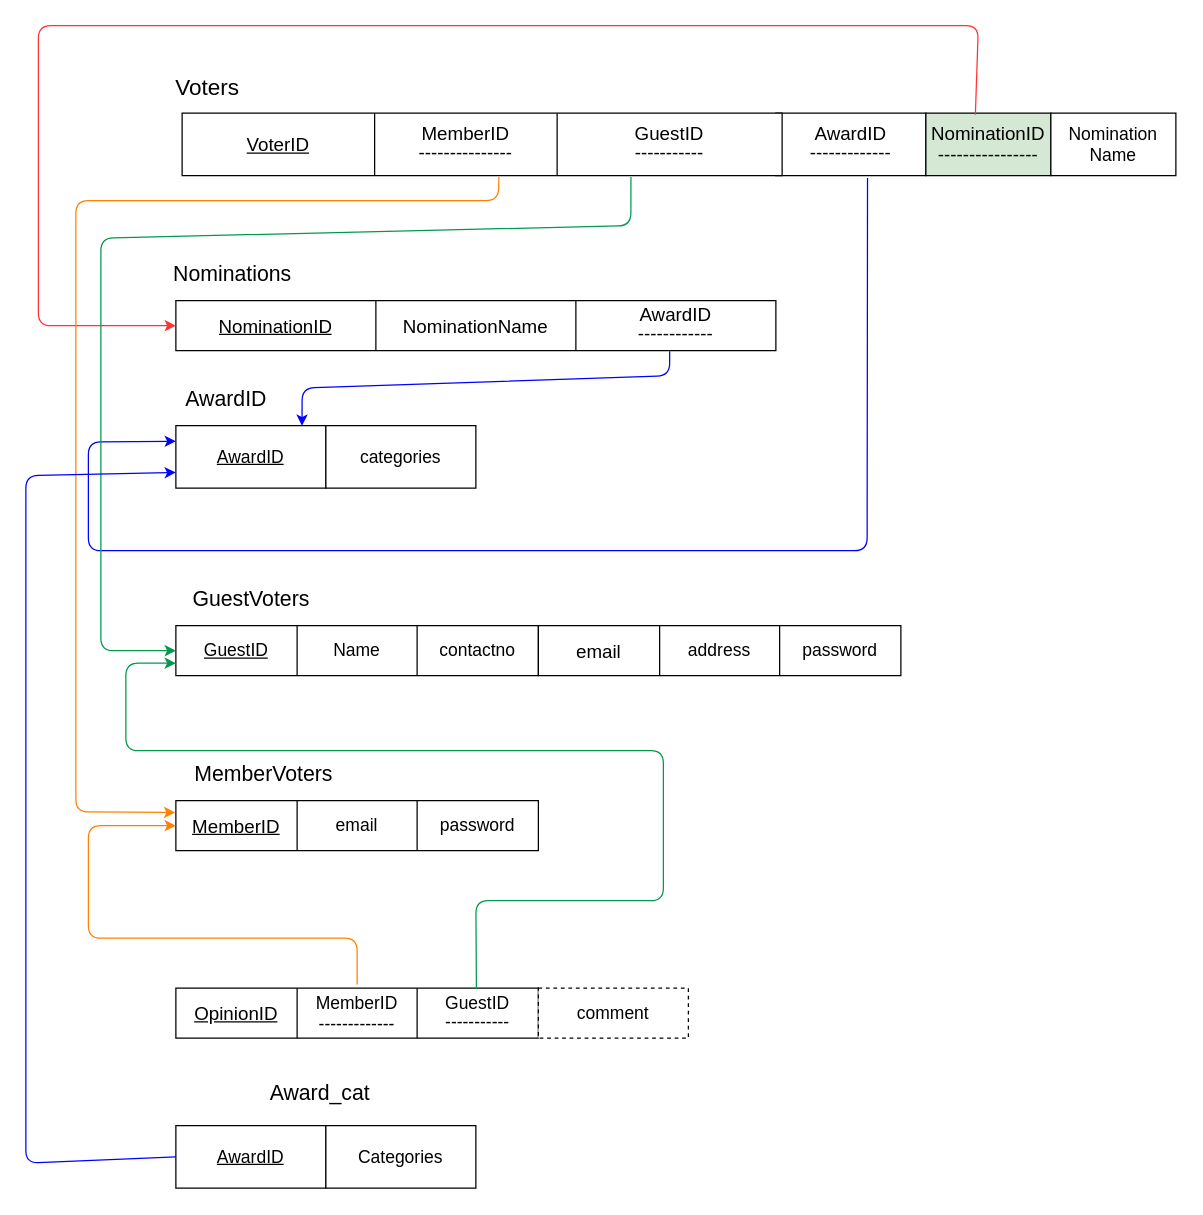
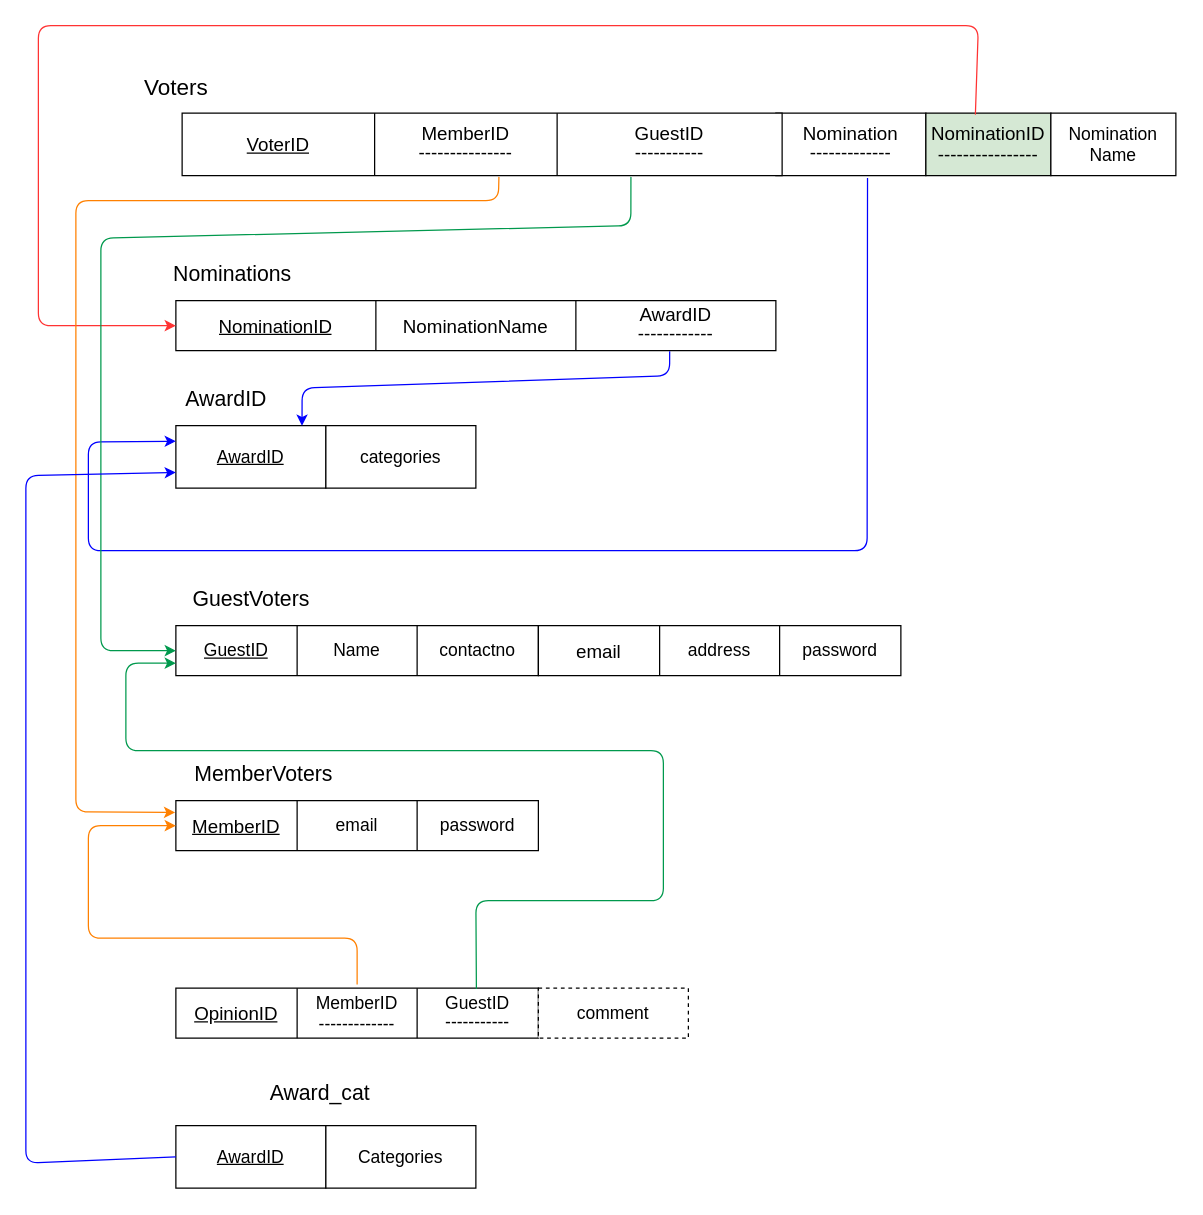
(207, 88) -> (176, 88)
(851, 144) -> (851, 144)
